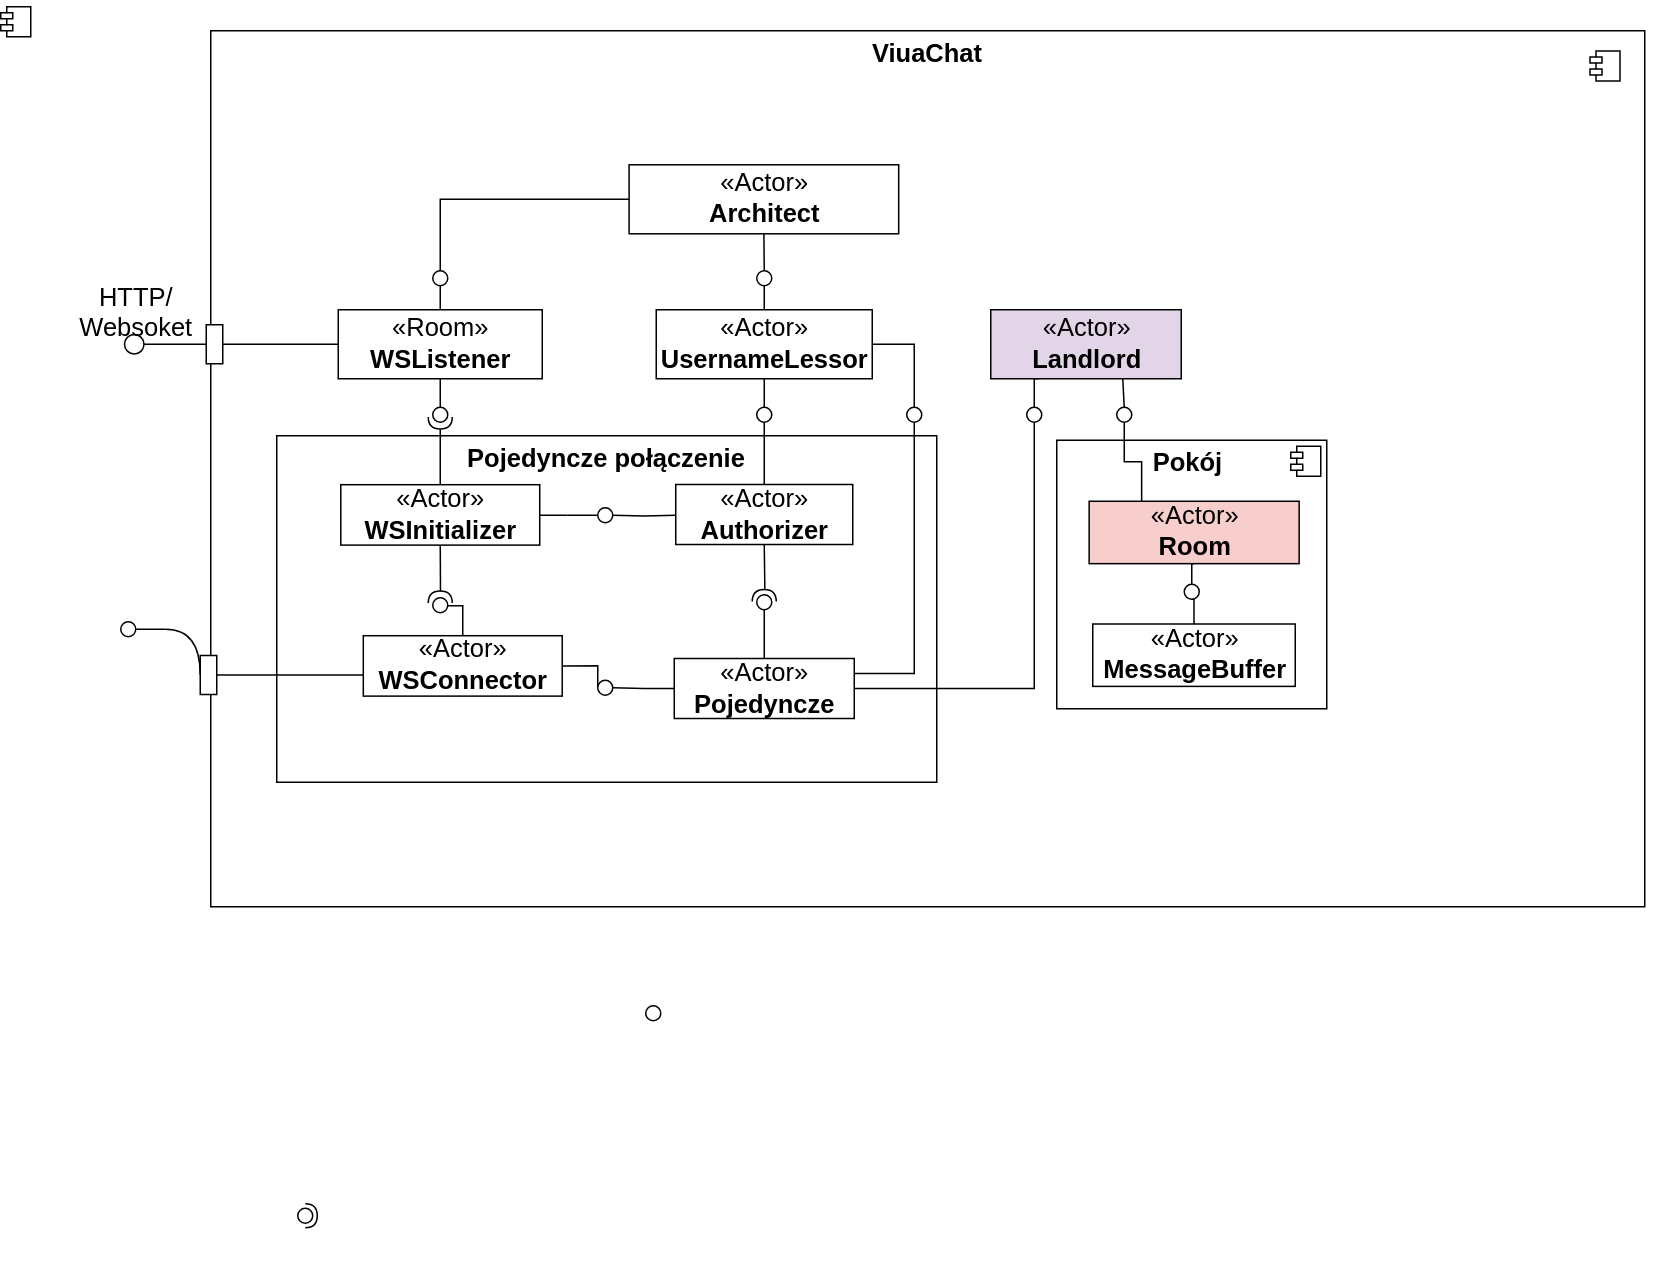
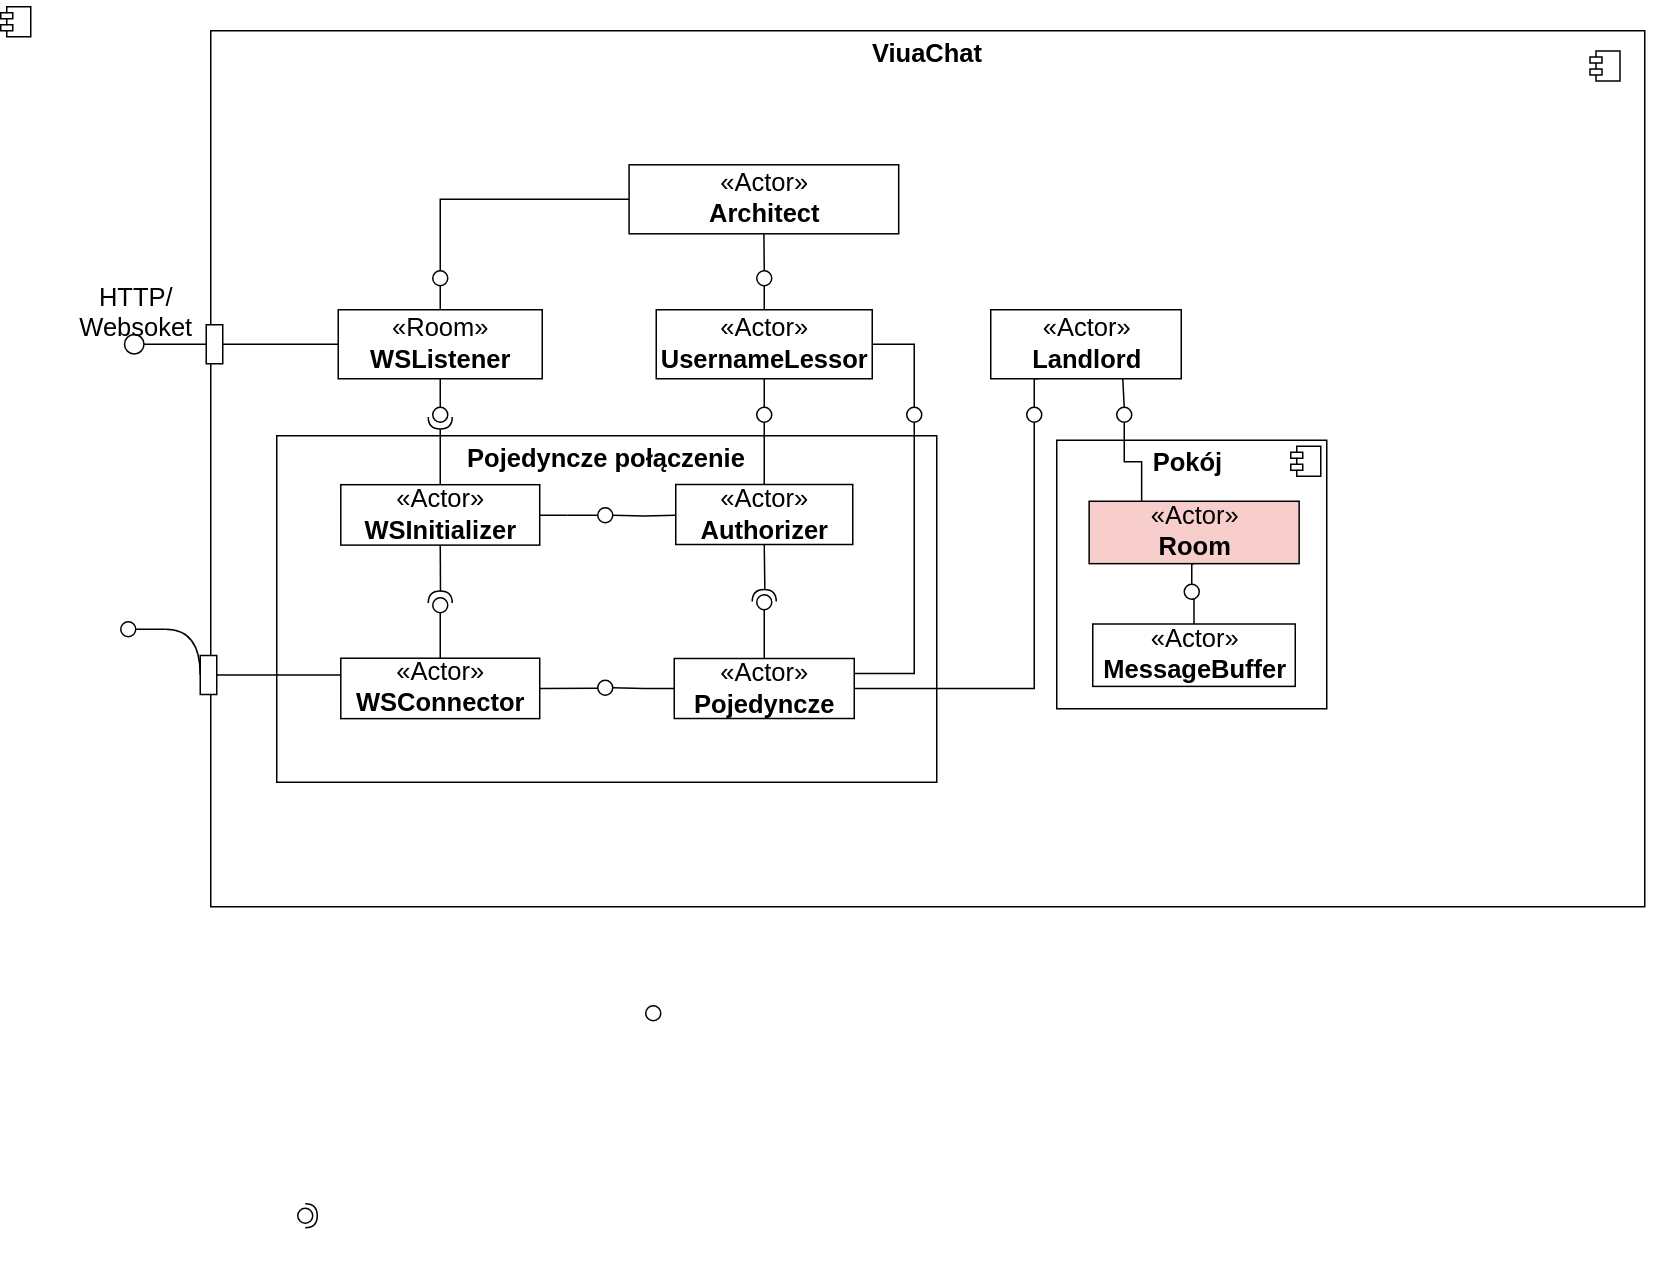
(1086, 344) -> (1086, 344)
(463, 666) -> (440, 688)
